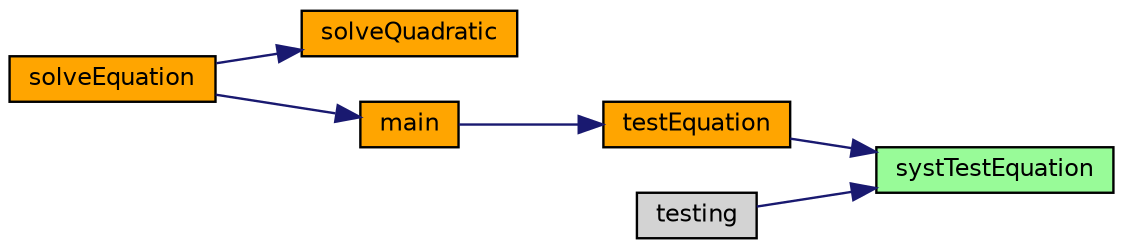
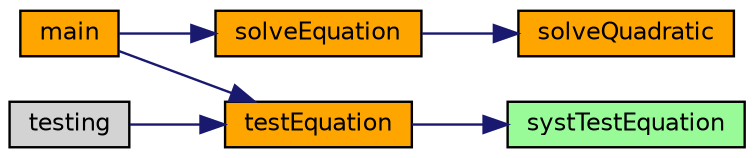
(276, 104) -> (155, 34)
(804, 199) -> (165, 125)
